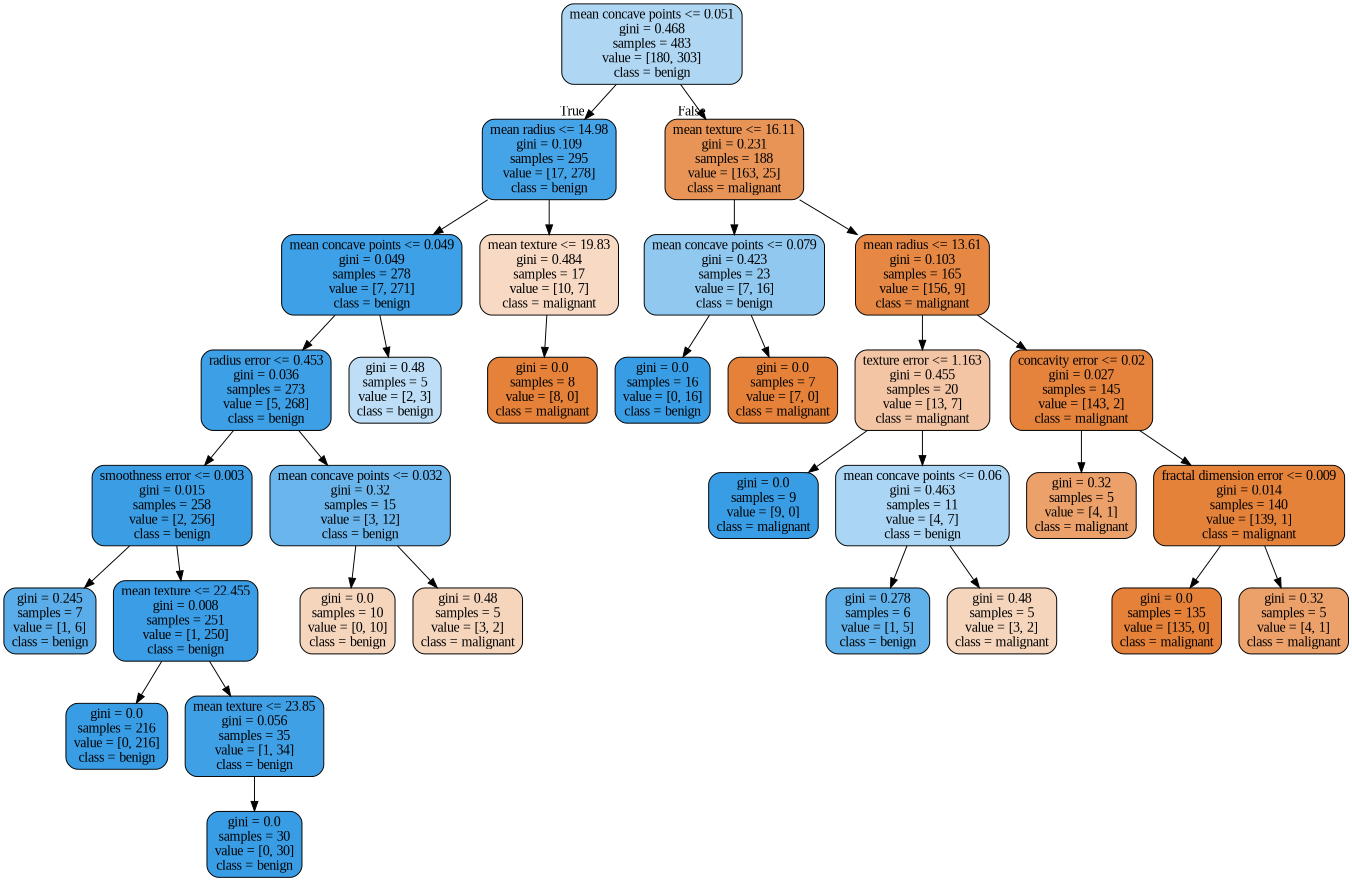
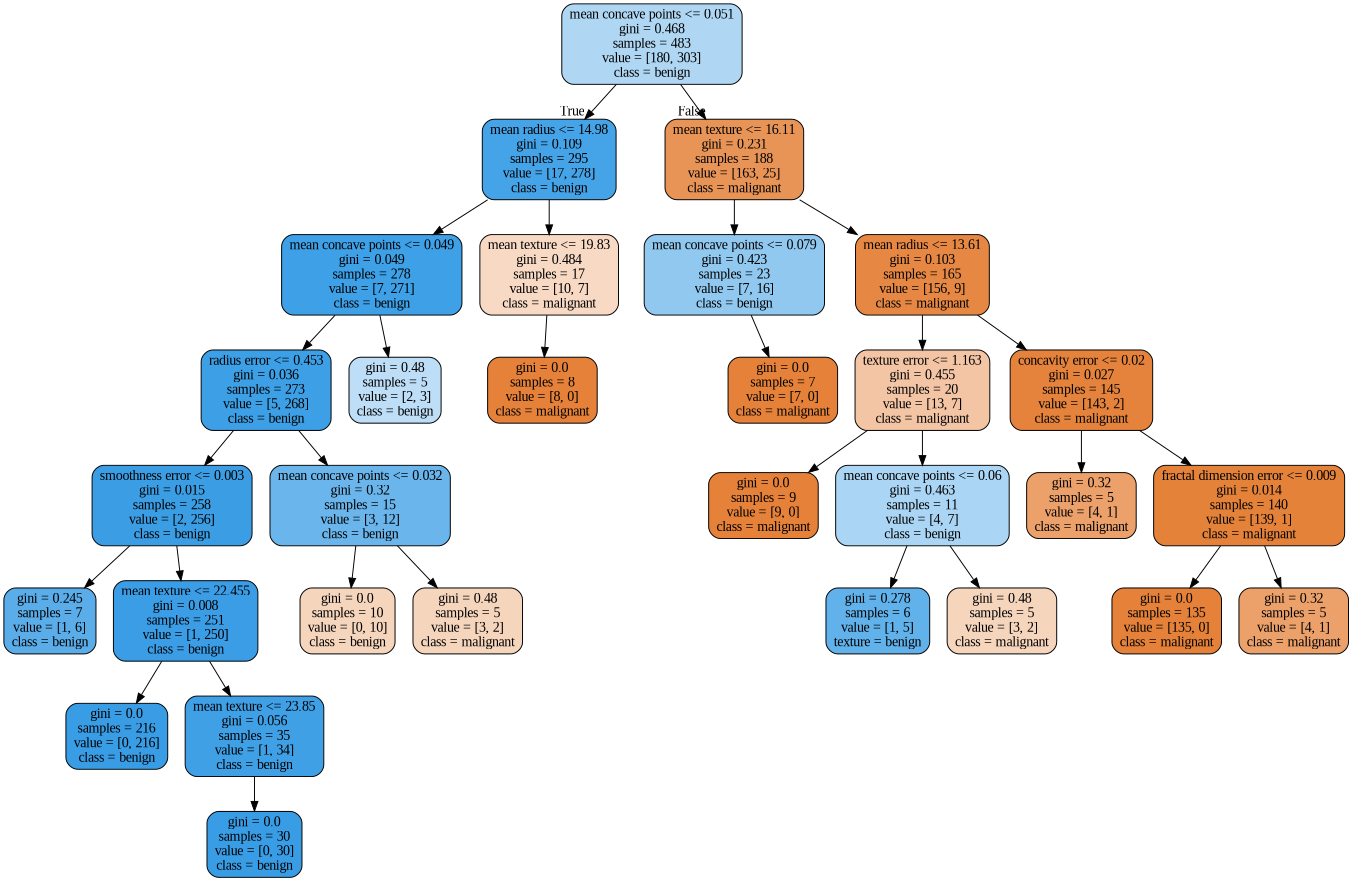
(663, 390) -> none
(763, 506) -> (763, 506)
(878, 621) -> (878, 621)
